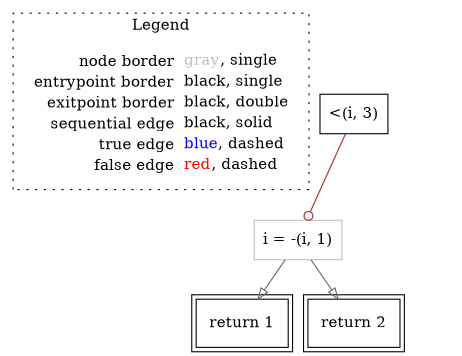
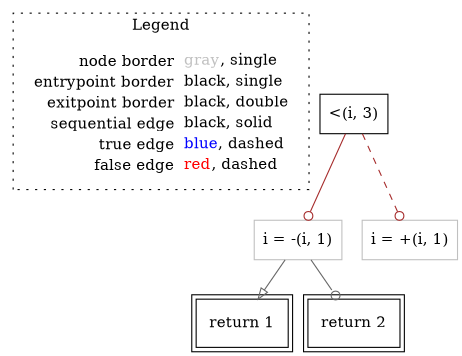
none -> (410, 240)
(321, 275) -> (321, 275)
